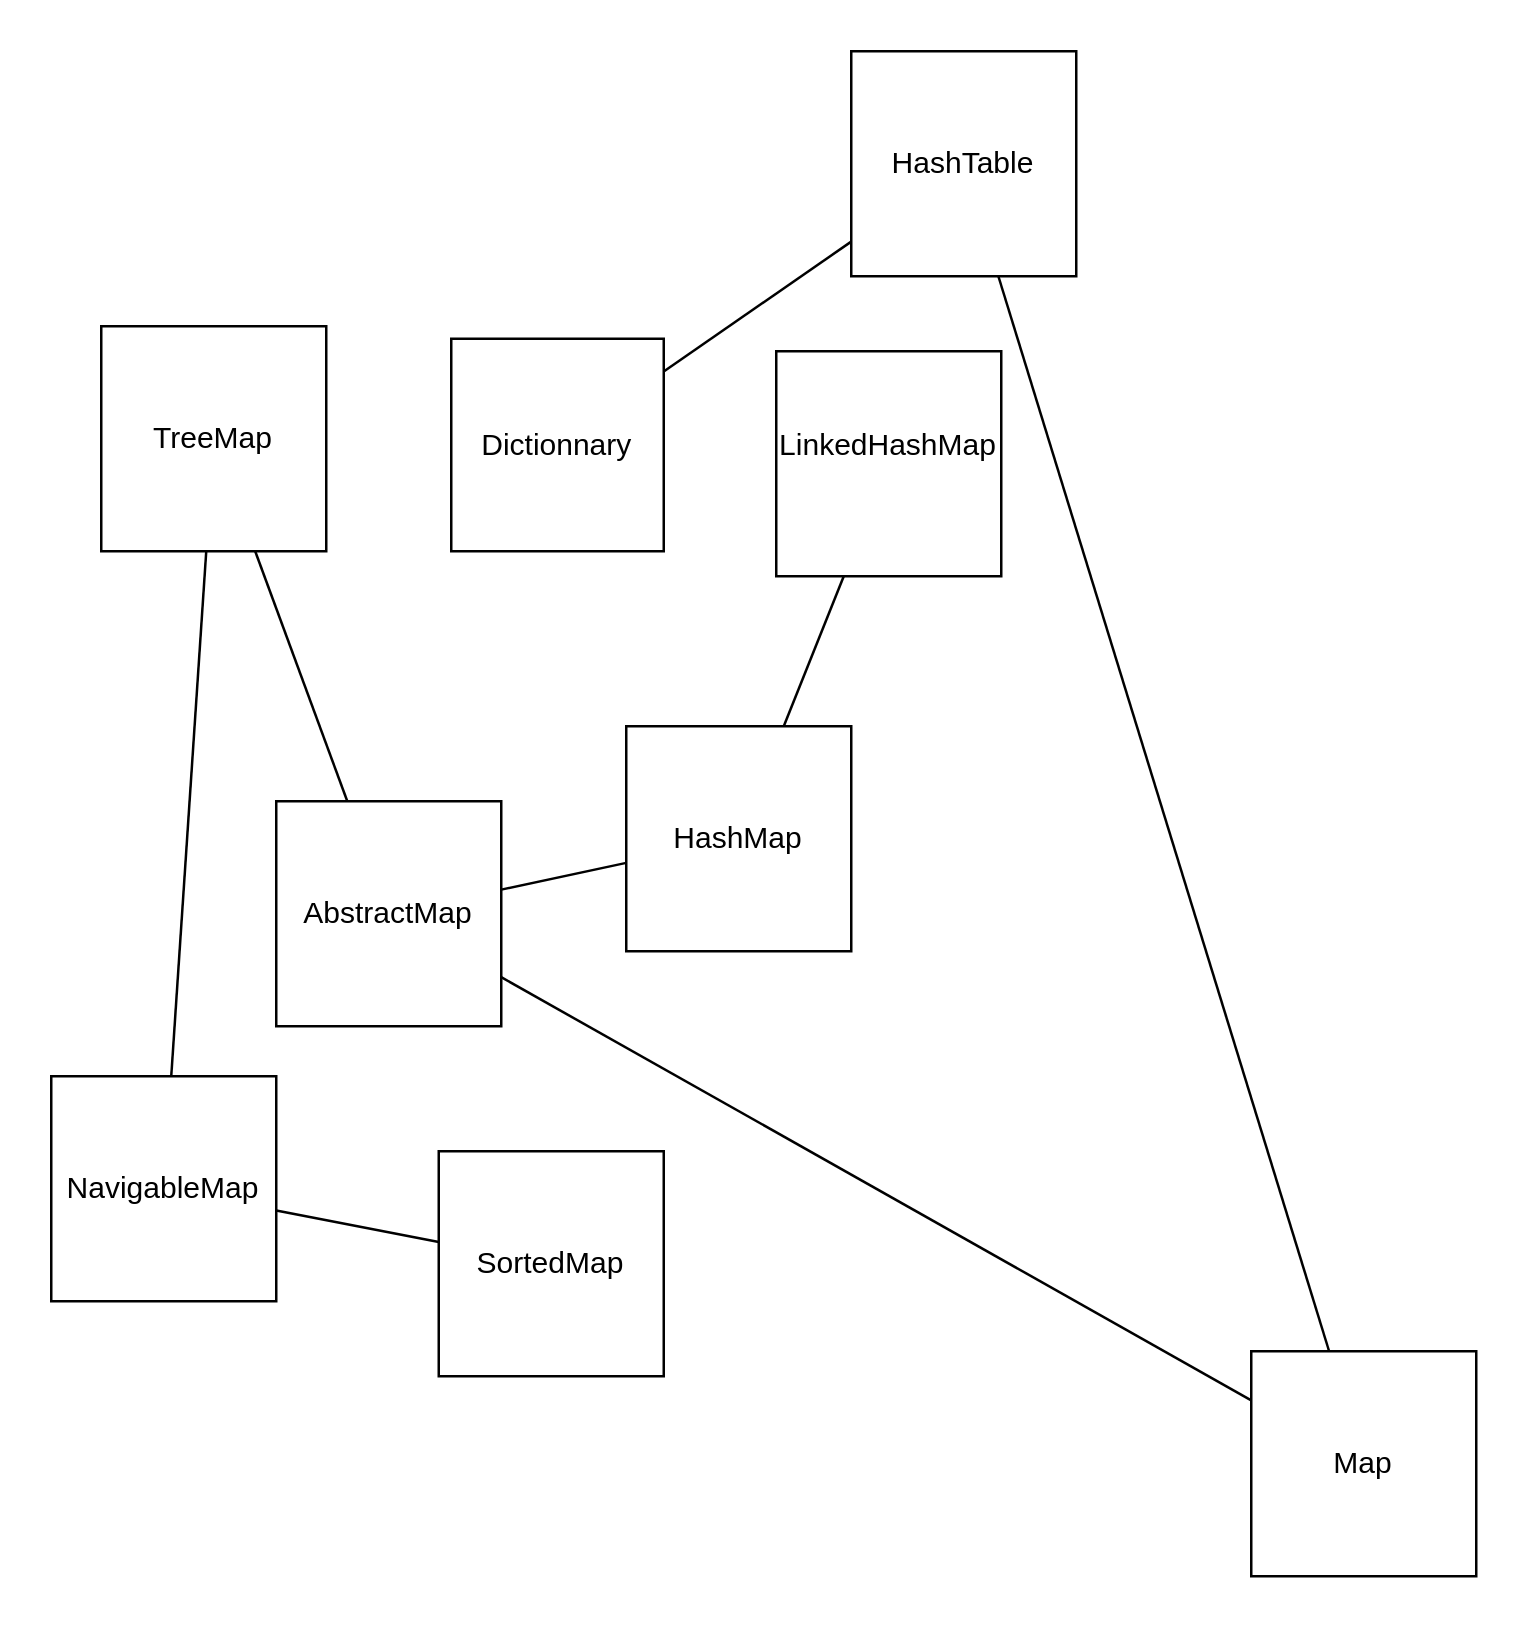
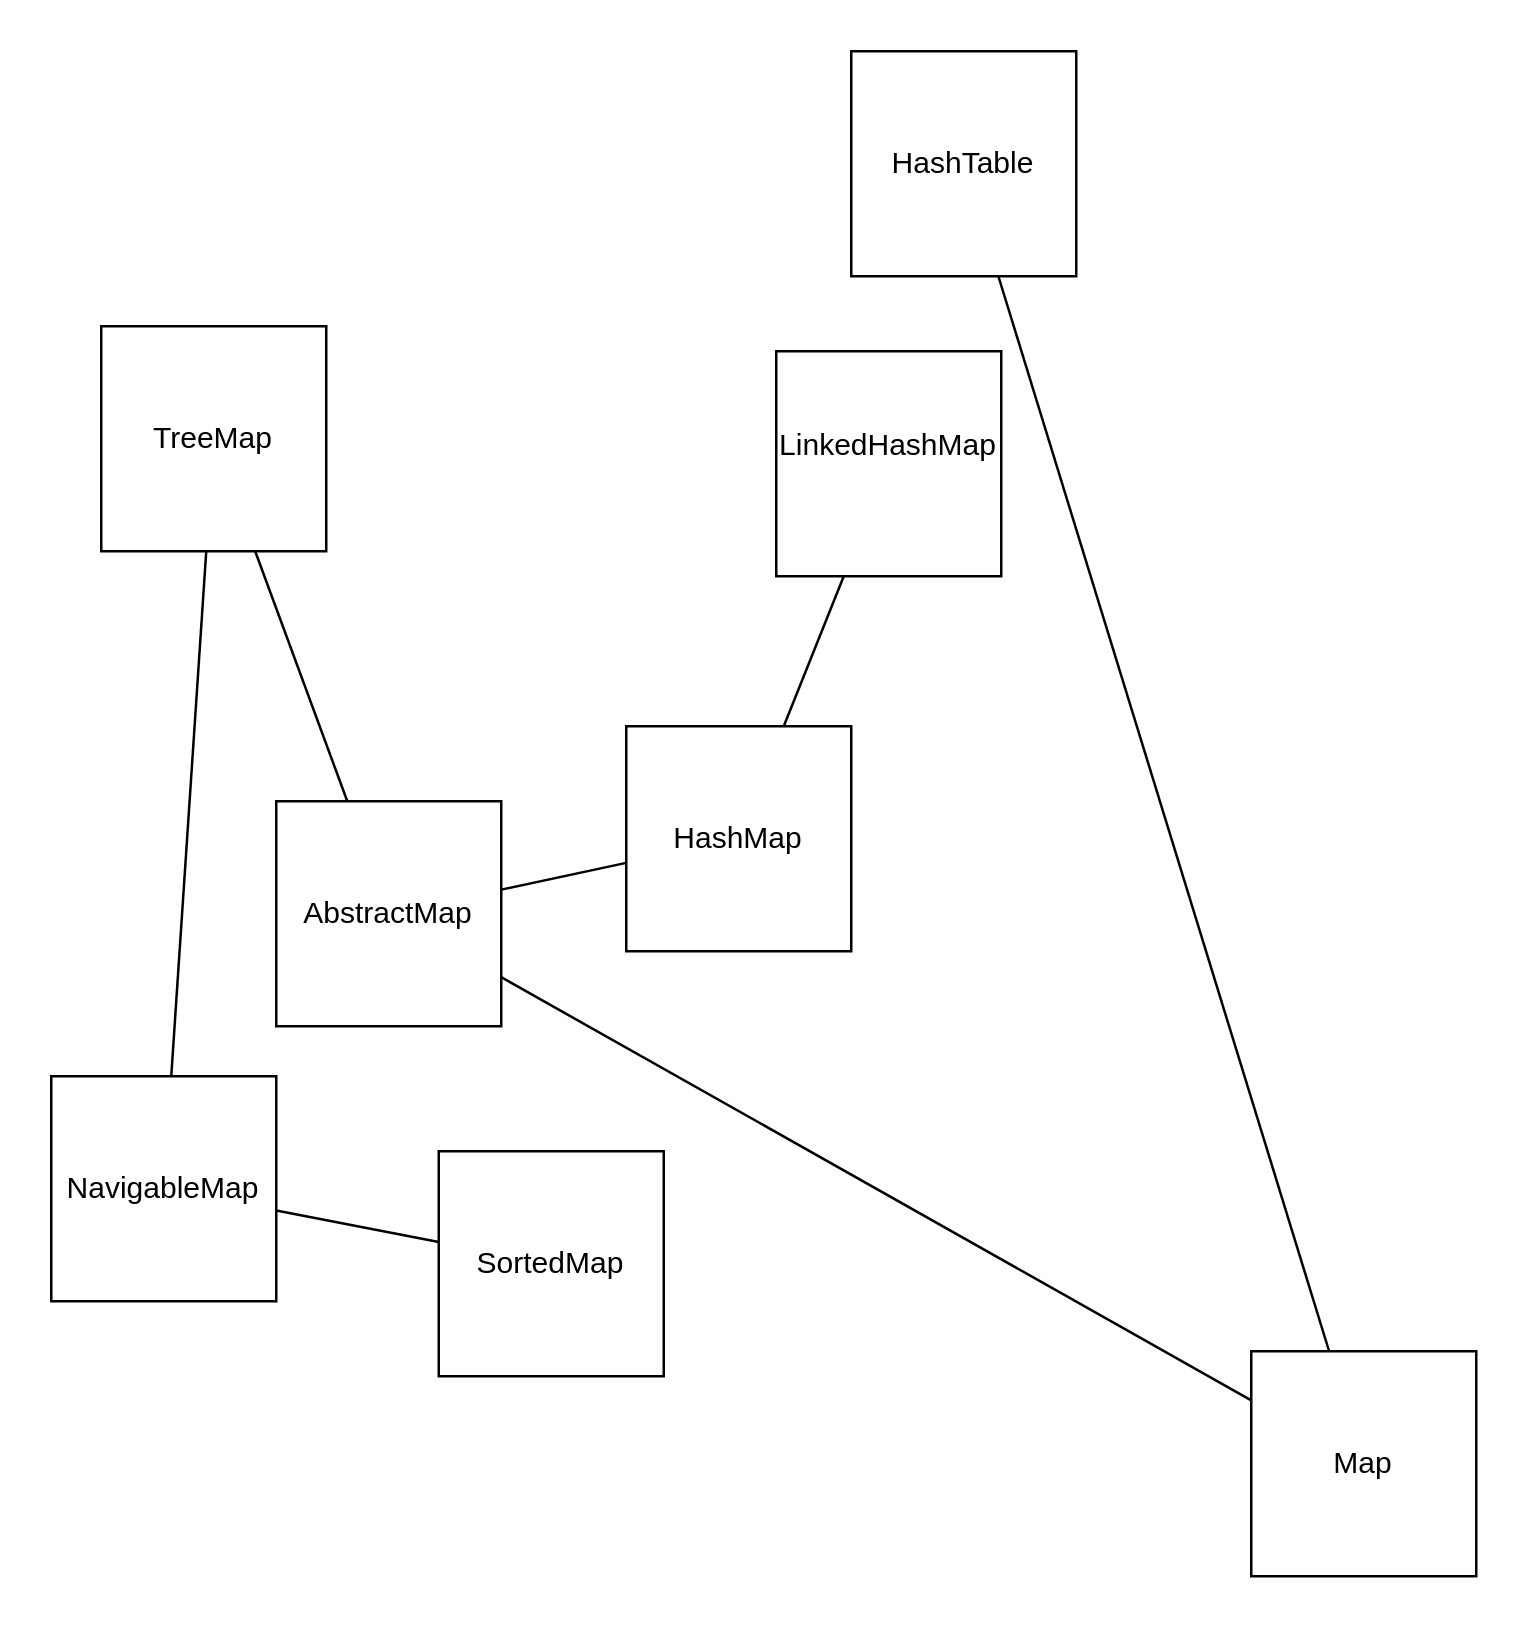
(758, 307) -> none
(558, 445) -> none
